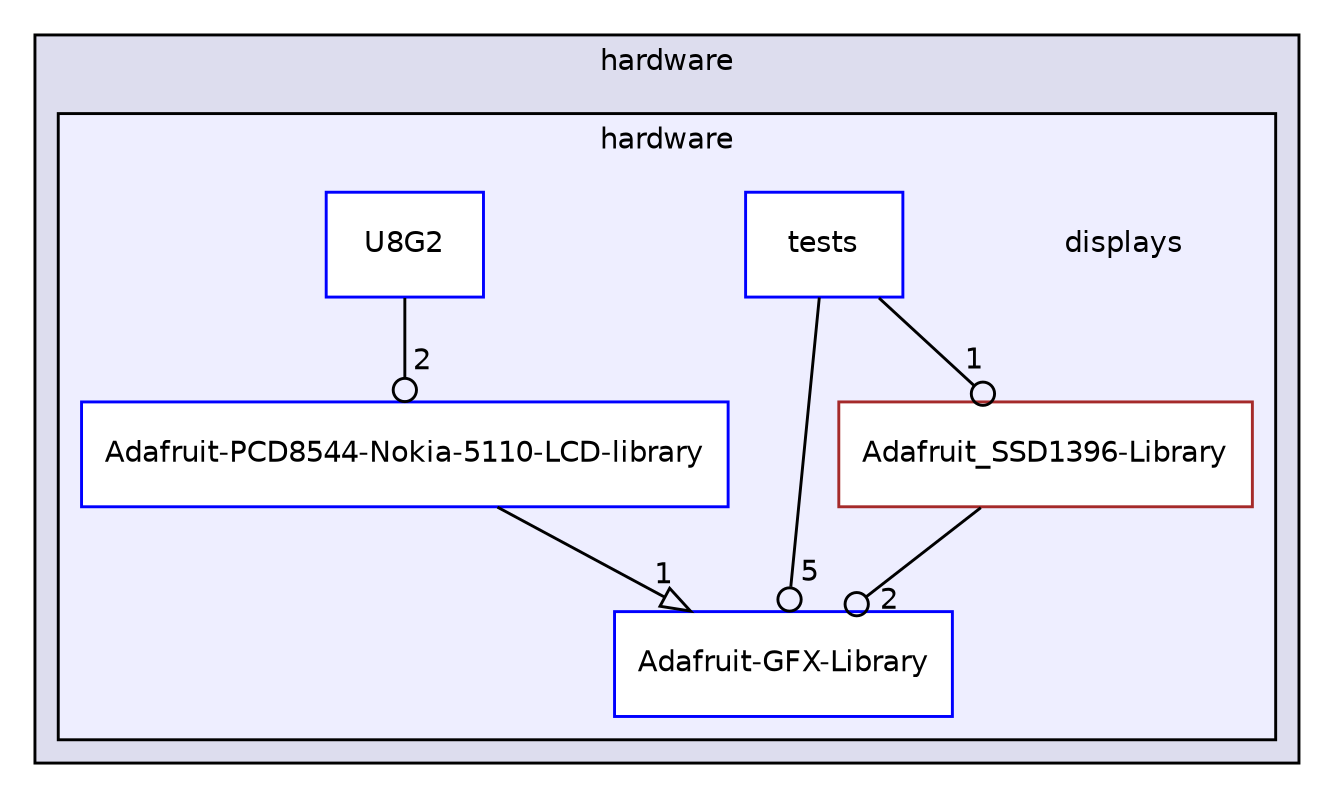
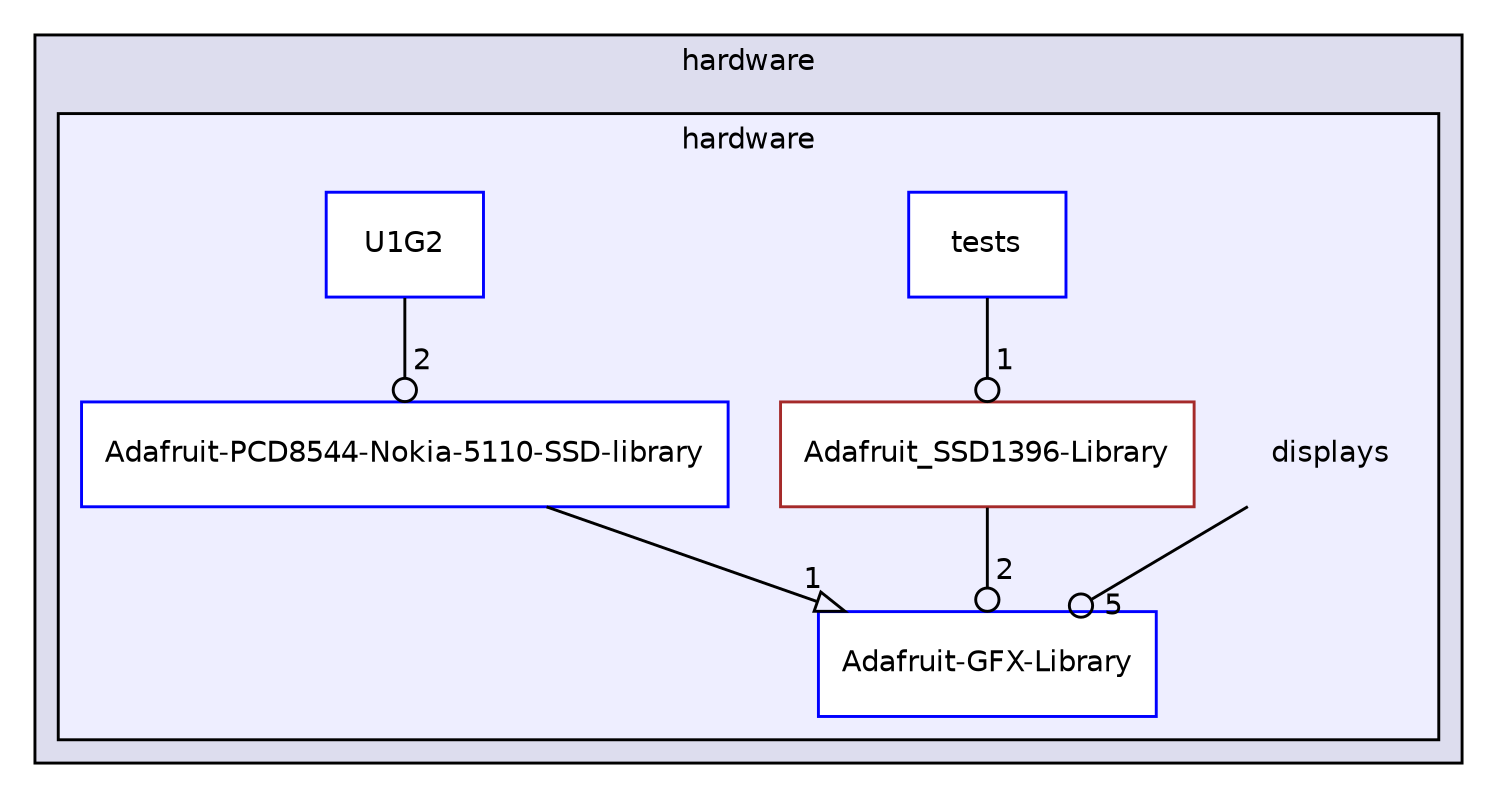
(405, 245) -> (405, 245)
(805, 442) -> (1170, 553)
(405, 454) -> (405, 454)
